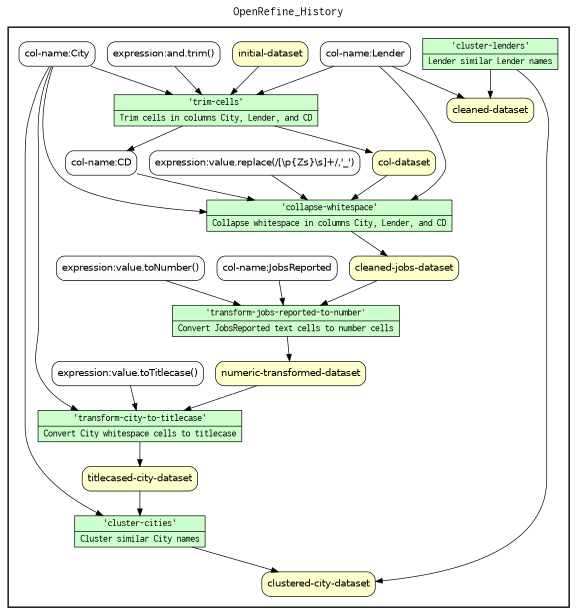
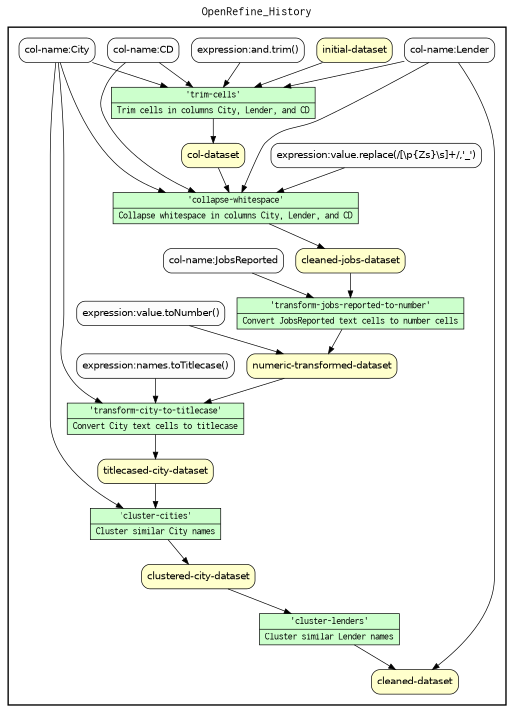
(490, 61) -> (329, 637)
(158, 137) -> (173, 73)
(200, 292) -> (233, 339)
(128, 374) -> (156, 366)
(547, 375) -> (256, 600)
(140, 434) -> (156, 426)
